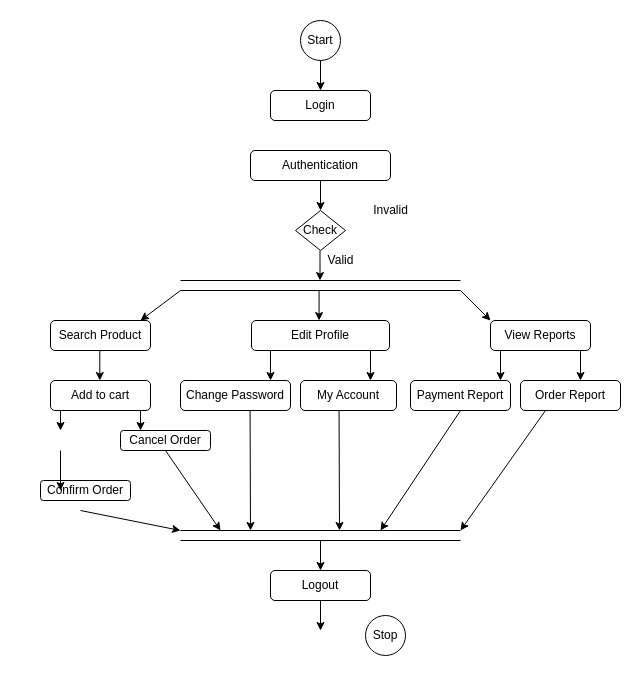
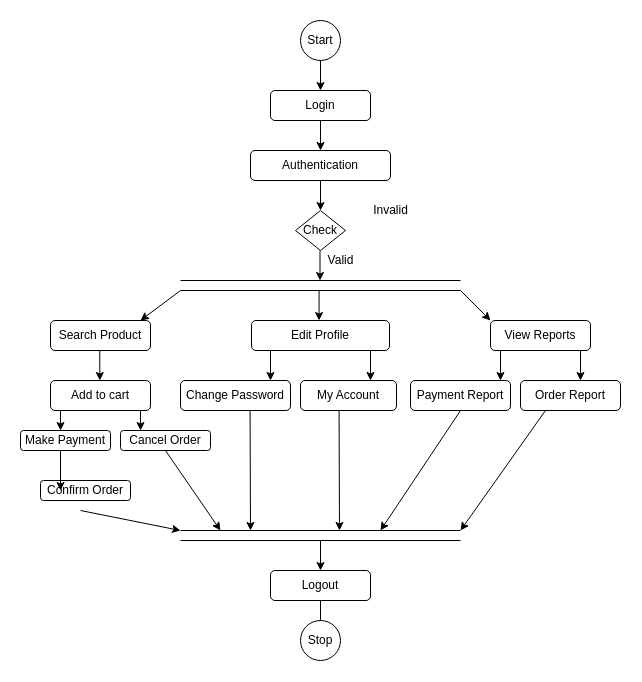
none -> (321, 132)
none -> (66, 441)
(386, 636) -> (321, 641)
